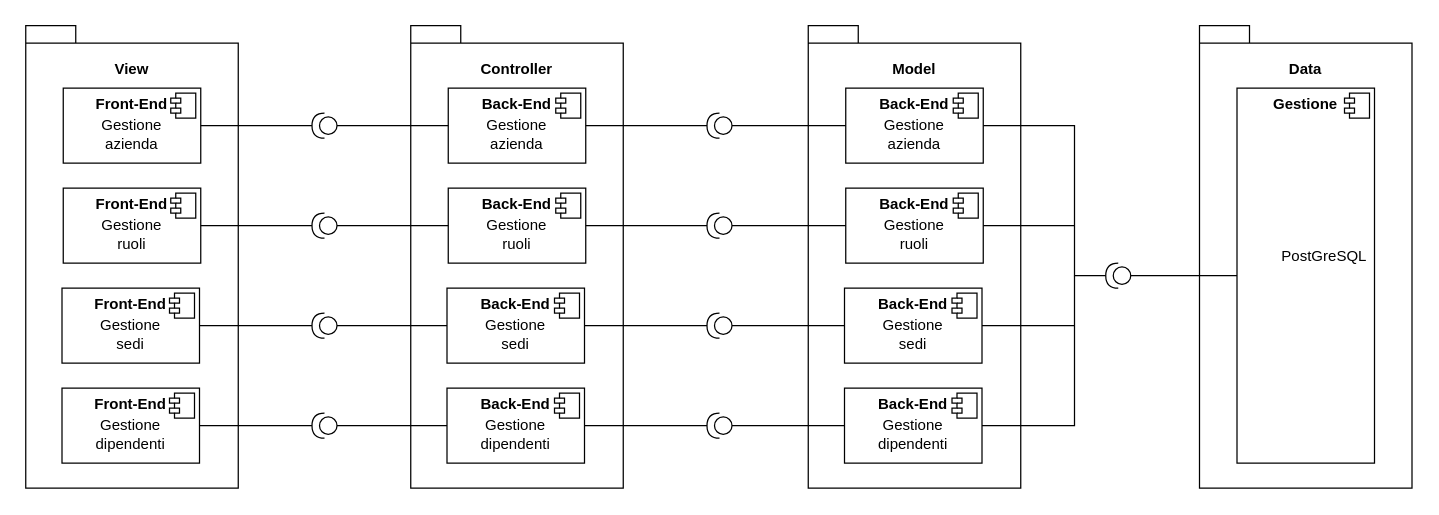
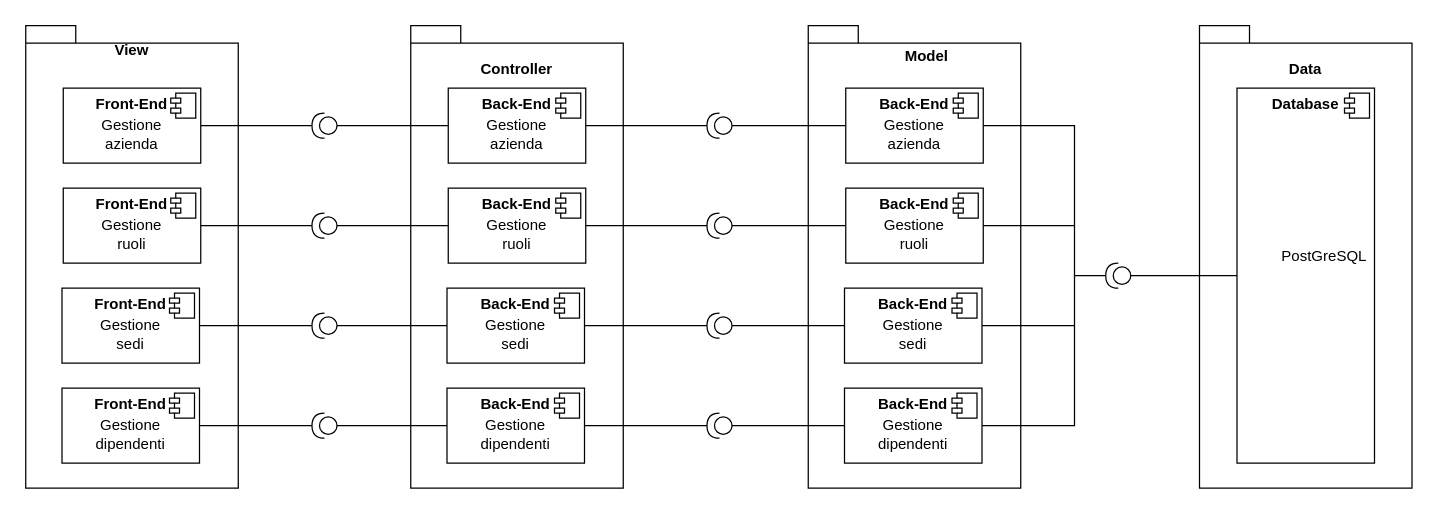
(132, 69) -> (132, 51)
(914, 69) -> (927, 57)
(1269, 88) -> (1270, 88)
